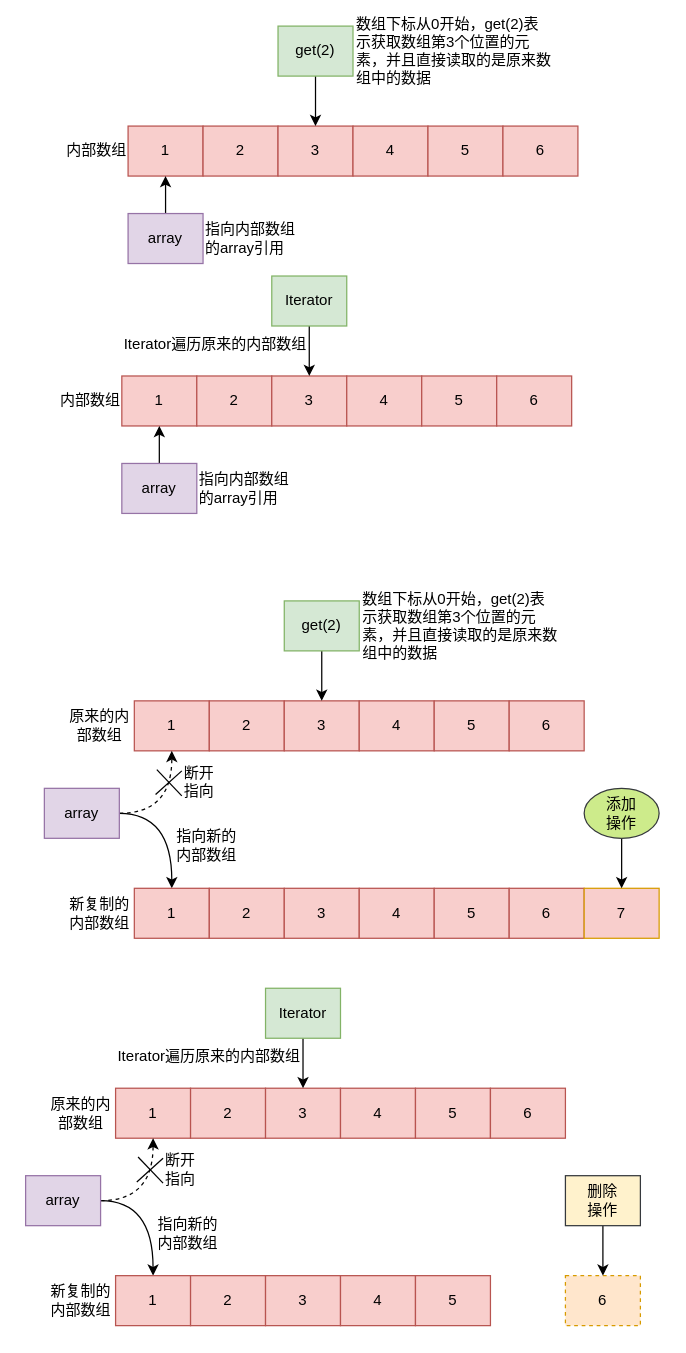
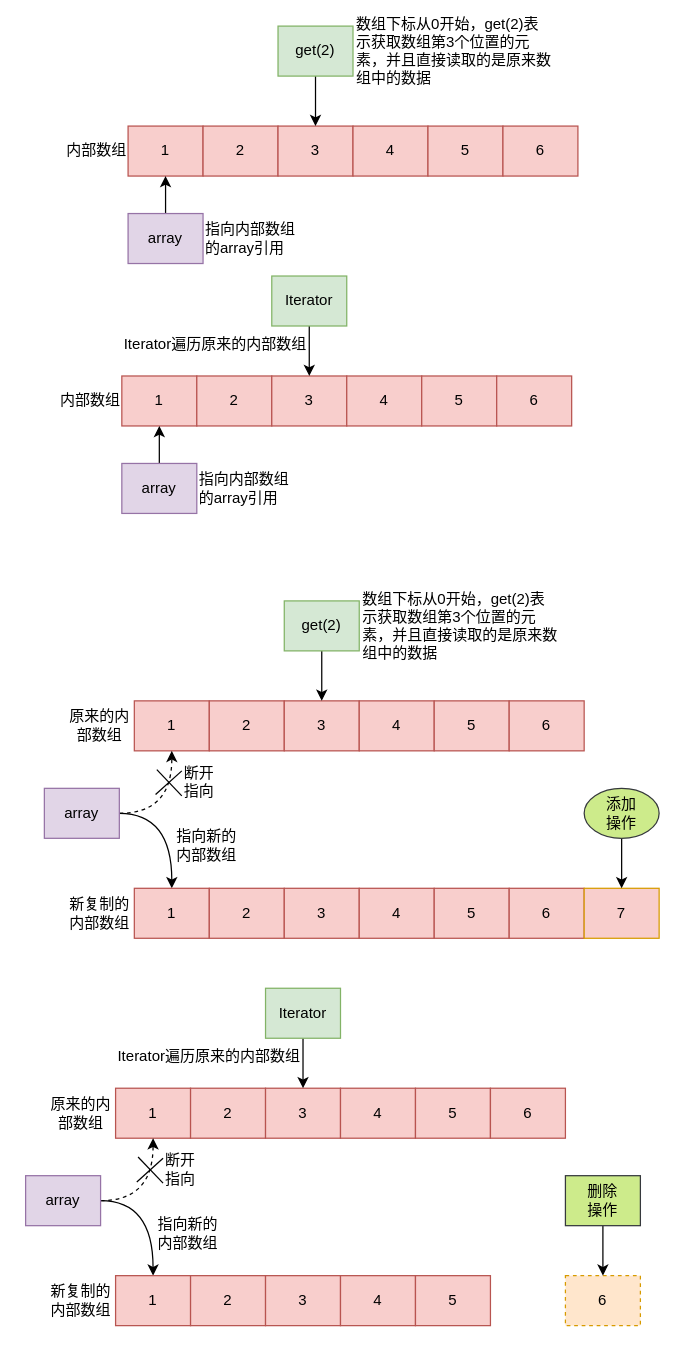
(603, 1201) -> (603, 1201)
